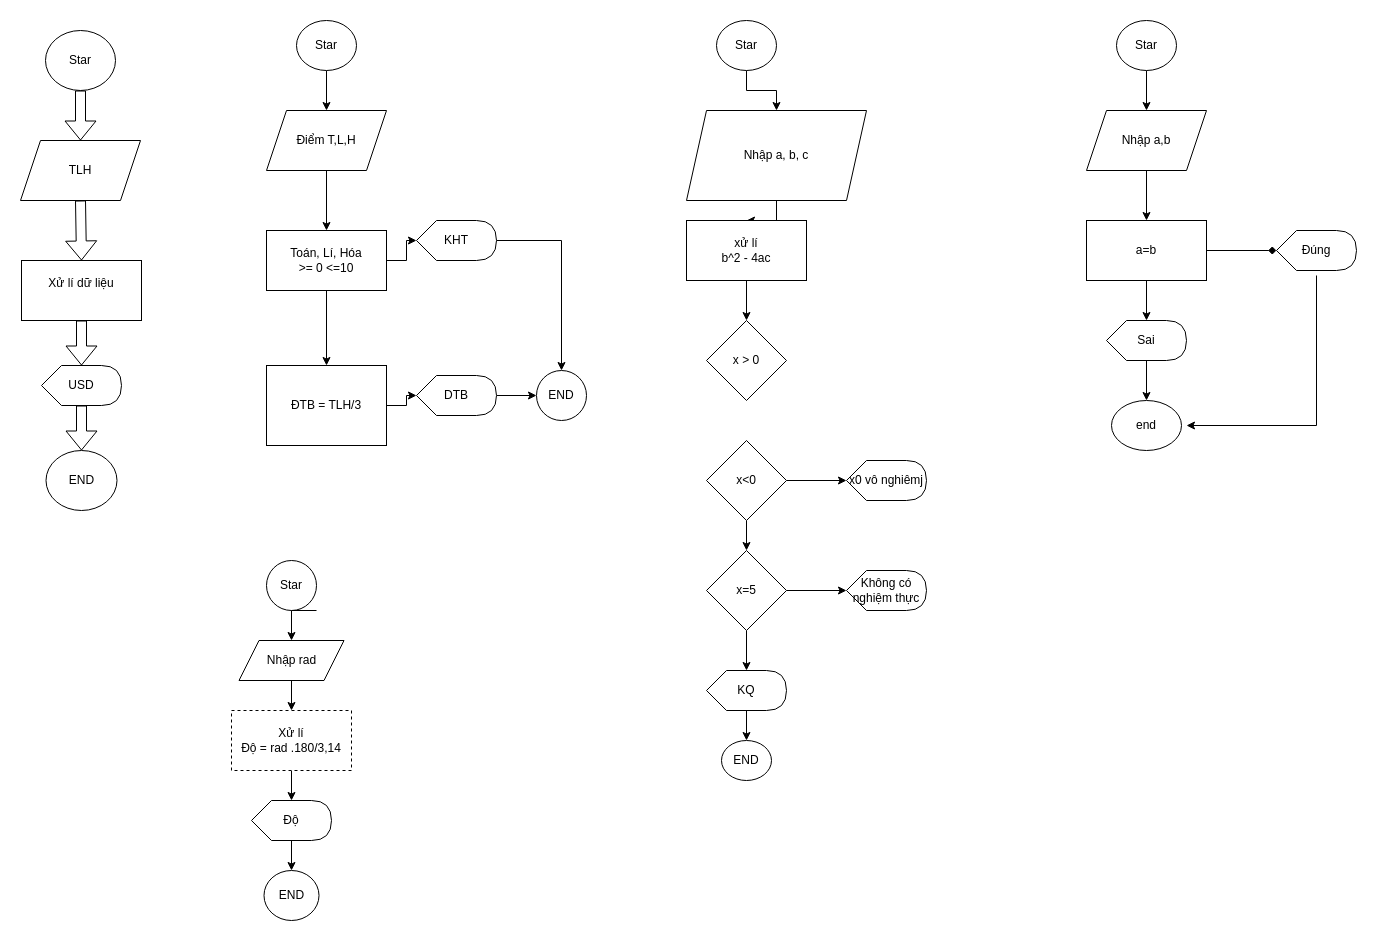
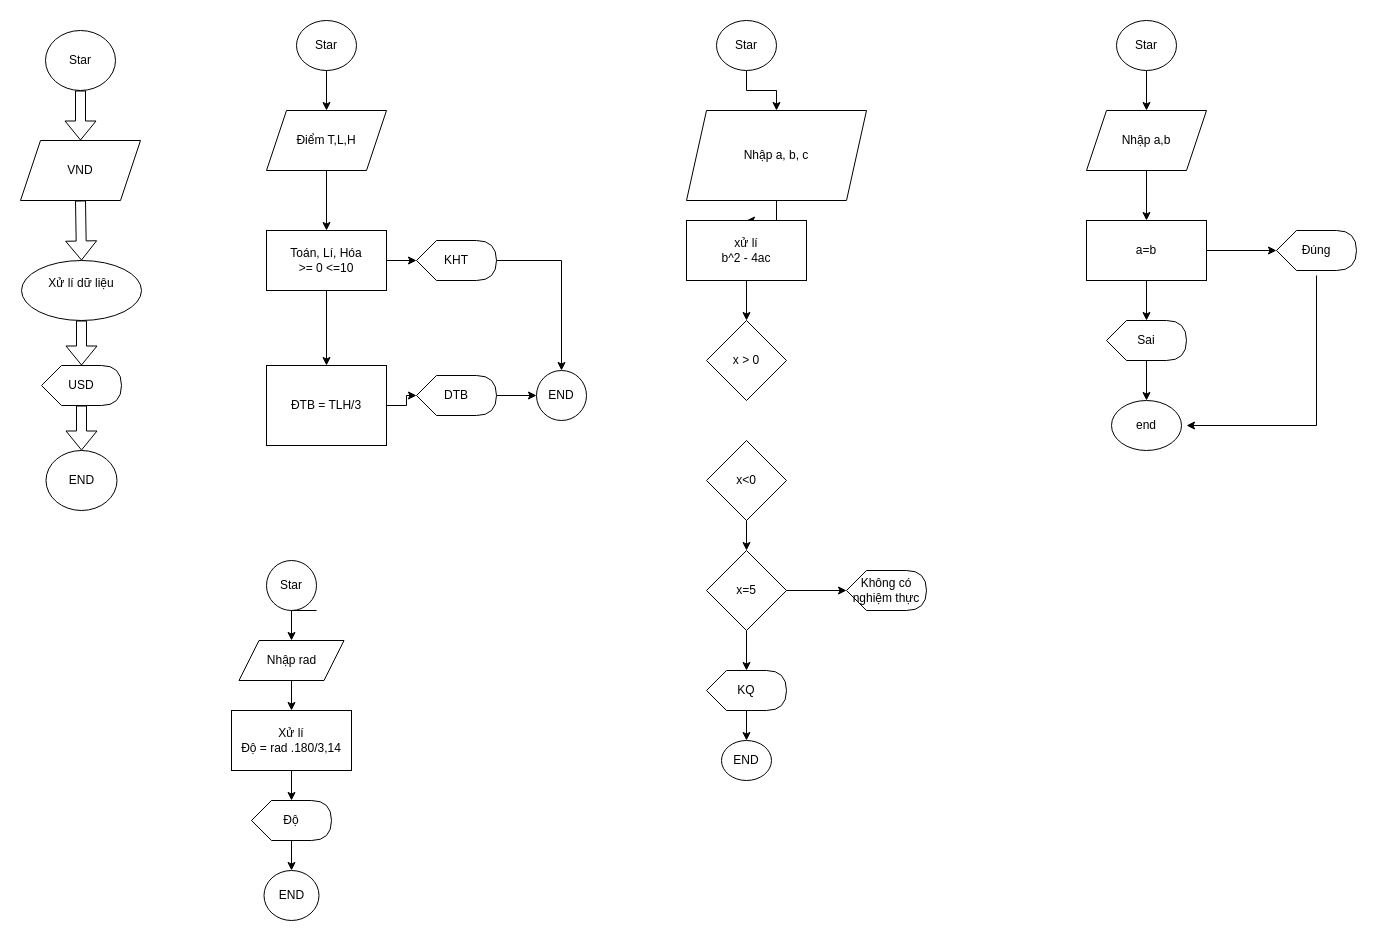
(81, 171) -> (81, 171)
(457, 241) -> (457, 261)
(1268, 251) -> (1268, 251)
(82, 291) -> (82, 291)
(813, 481) -> none
(887, 481) -> none
(292, 741) -> (292, 741)
